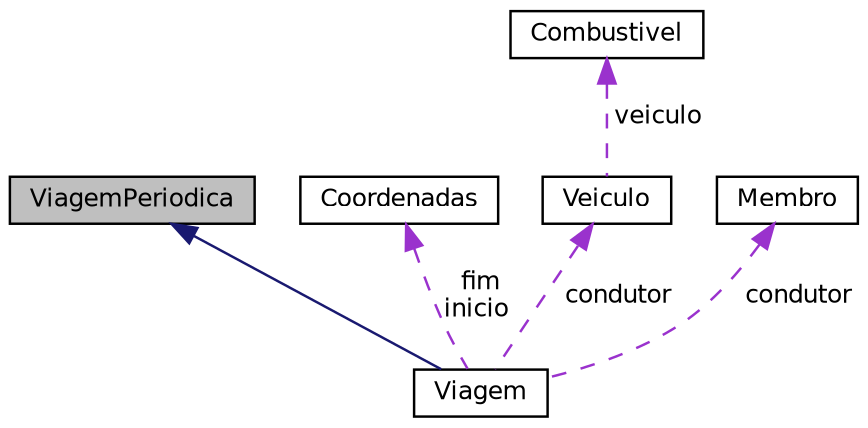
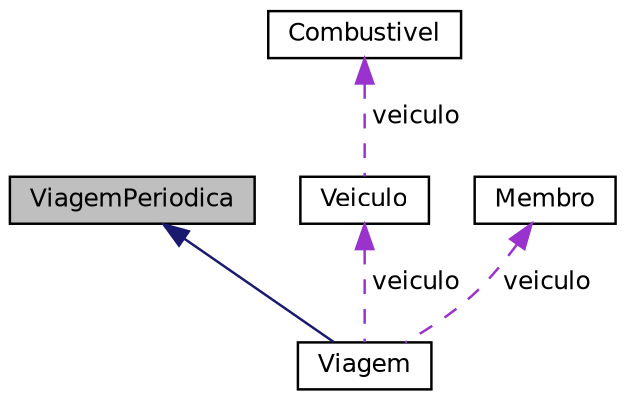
(399, 200) -> none
(614, 297) -> (413, 283)
(795, 297) -> (544, 283)
